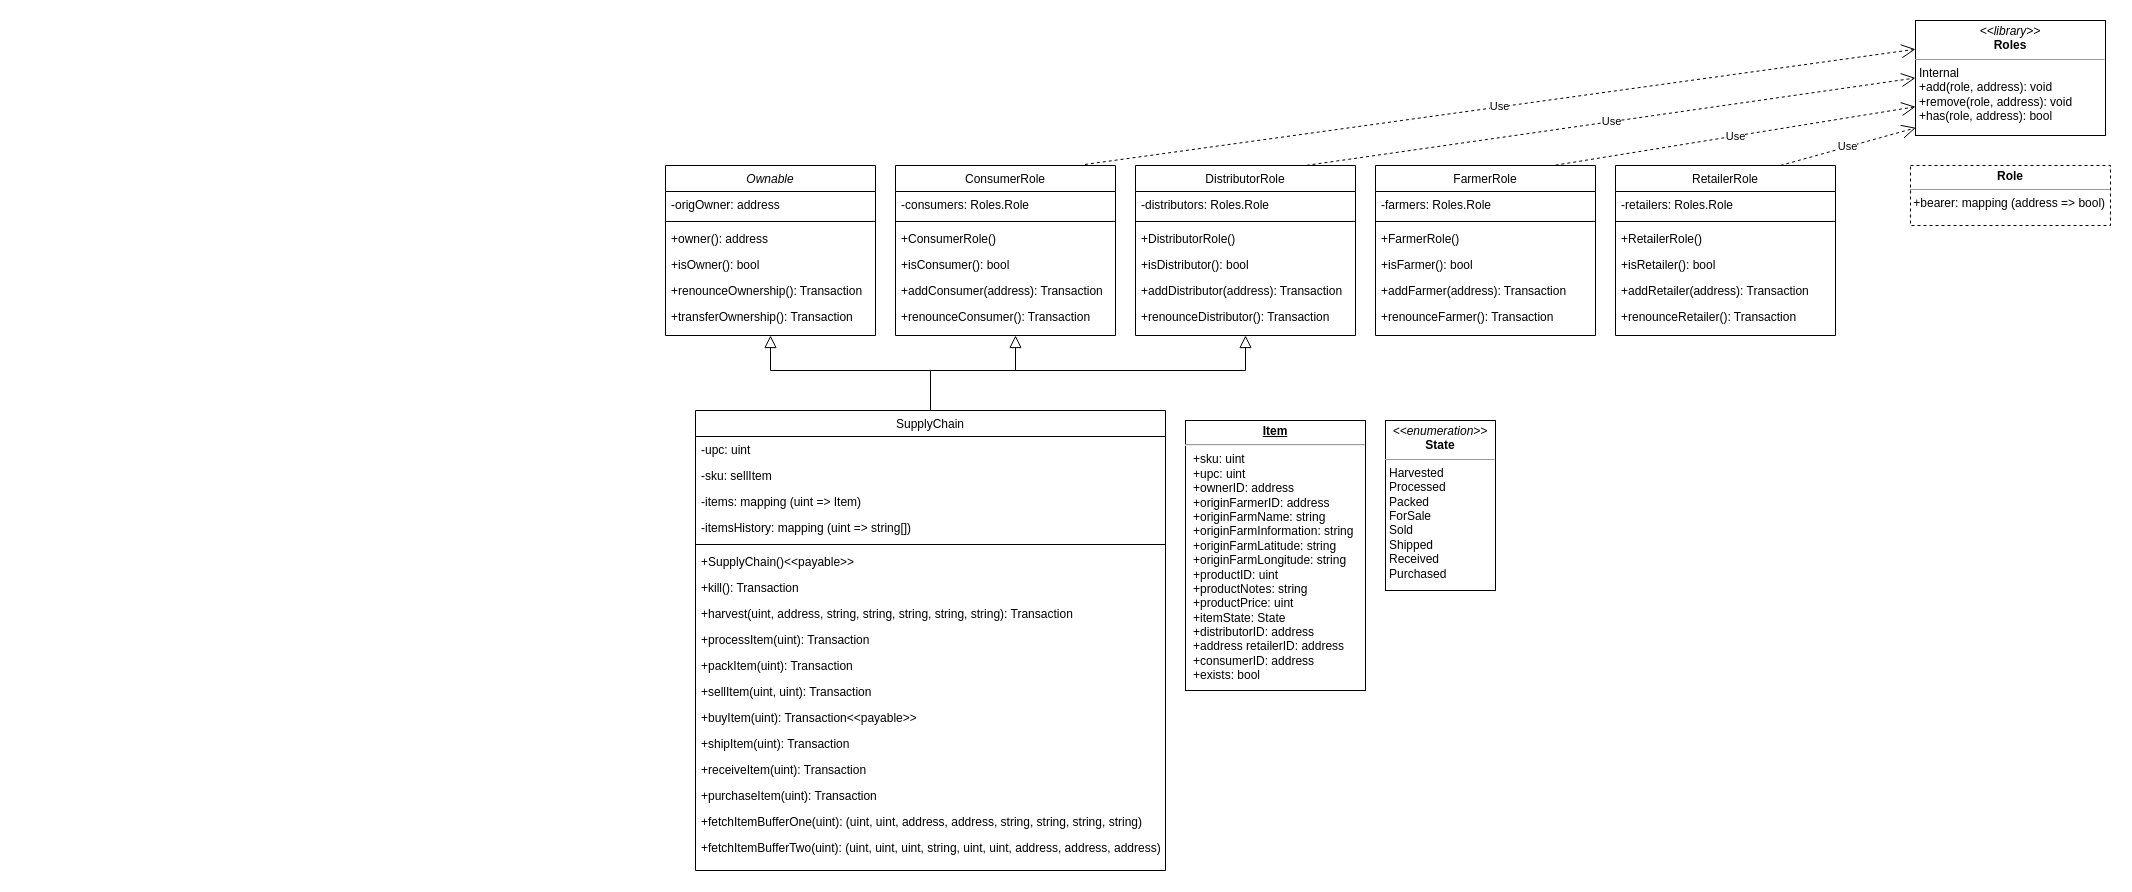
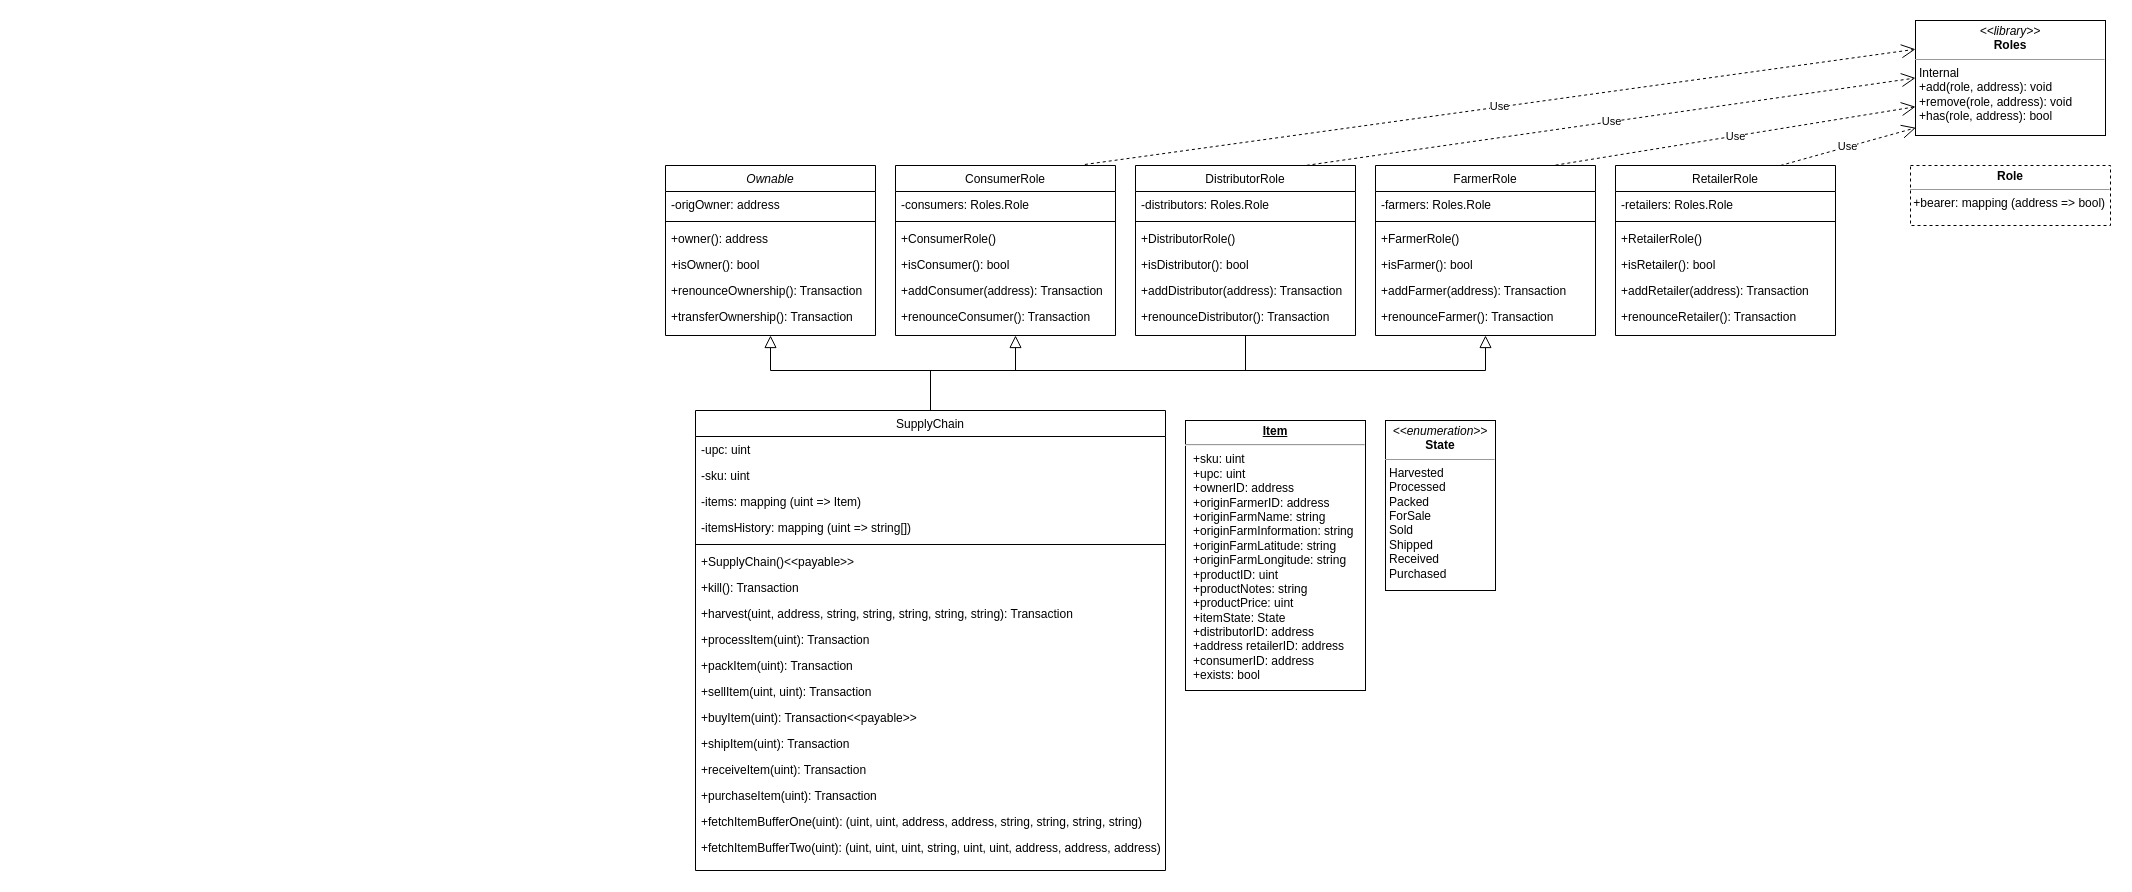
(1246, 349) -> (1246, 344)
none -> (1378, 371)
(742, 476) -> (730, 476)
